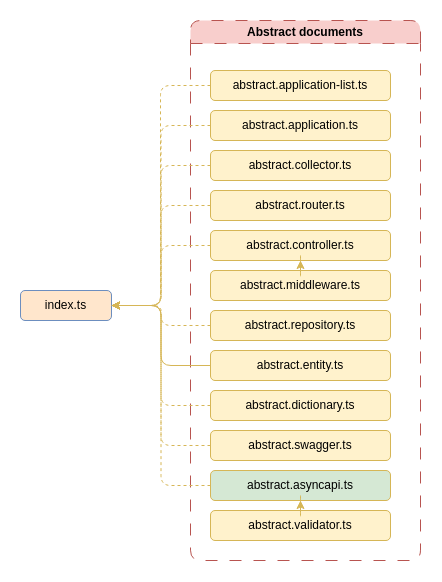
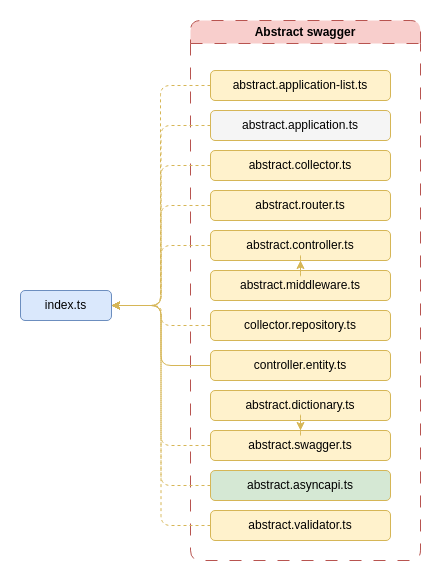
(306, 33) -> (306, 33)
(301, 126) -> (301, 126)
(66, 306) -> (66, 306)
(113, 306) -> (163, 482)
(301, 326) -> (301, 326)
(301, 366) -> (301, 366)
(188, 406) -> (301, 428)
(301, 504) -> (169, 525)
